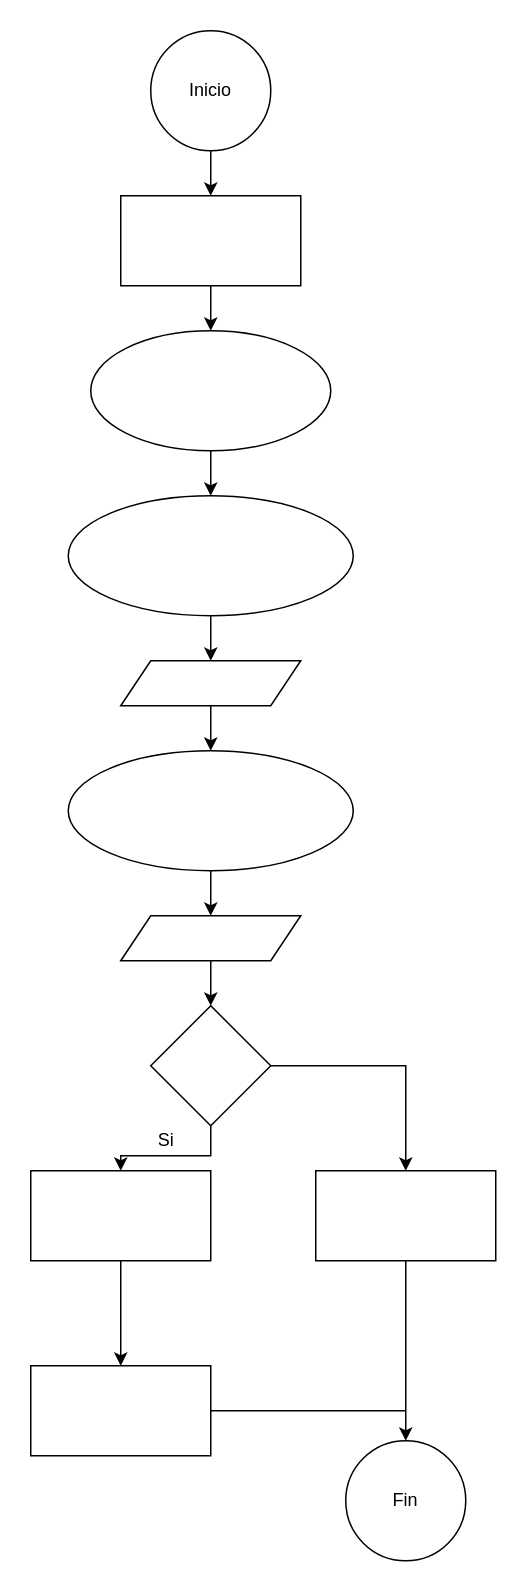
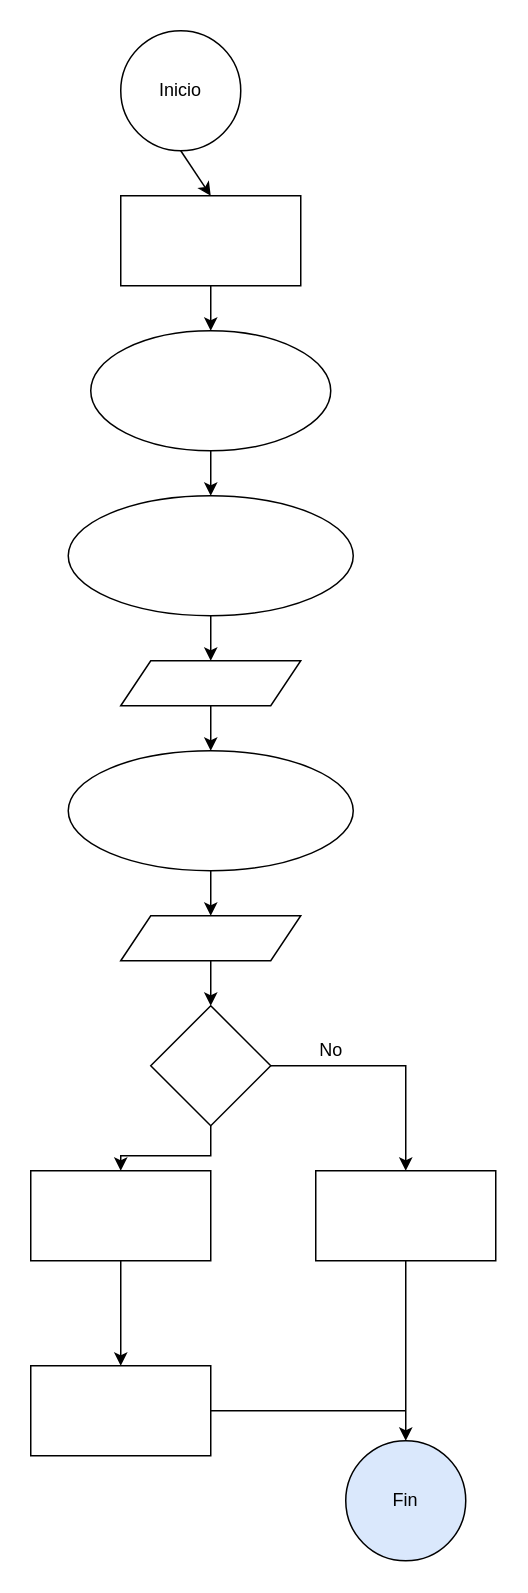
(211, 91) -> (181, 91)
none -> (331, 1051)
(166, 1141) -> none
(406, 1501) -> (406, 1501)
